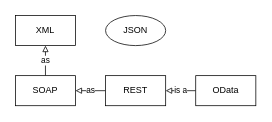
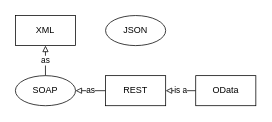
(45, 90) -> (45, 90)
